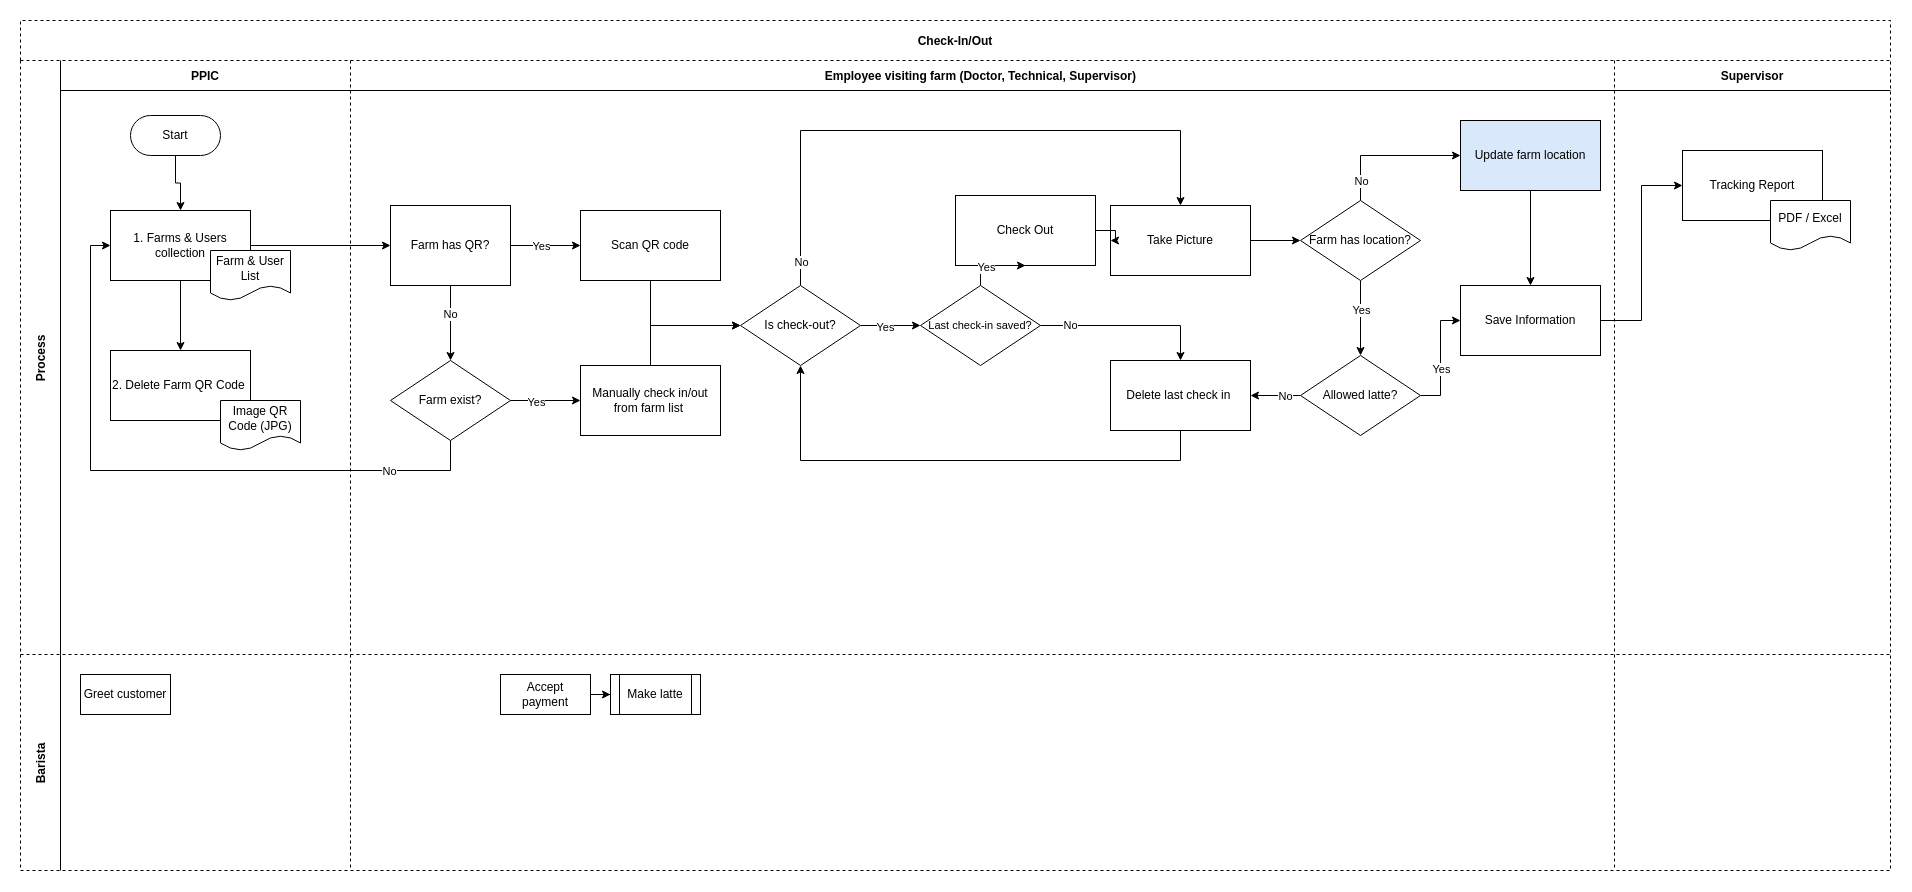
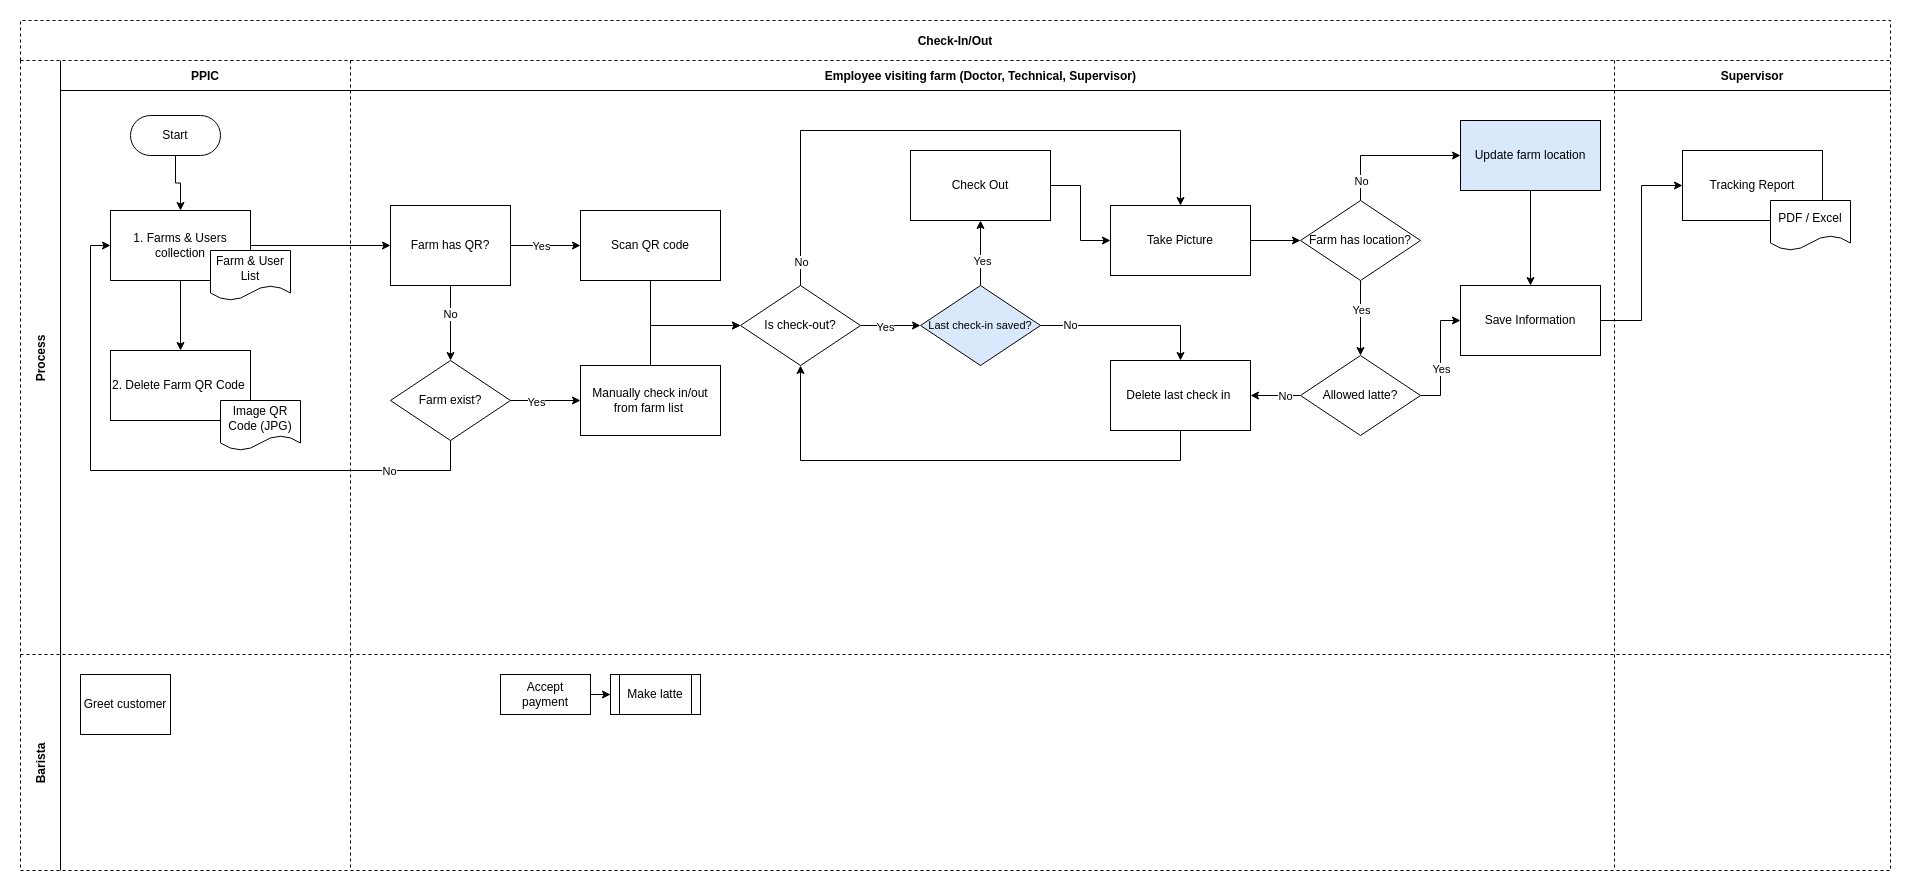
(1026, 231) -> (981, 186)
(981, 326) -> (981, 326)
(126, 695) -> (126, 705)
